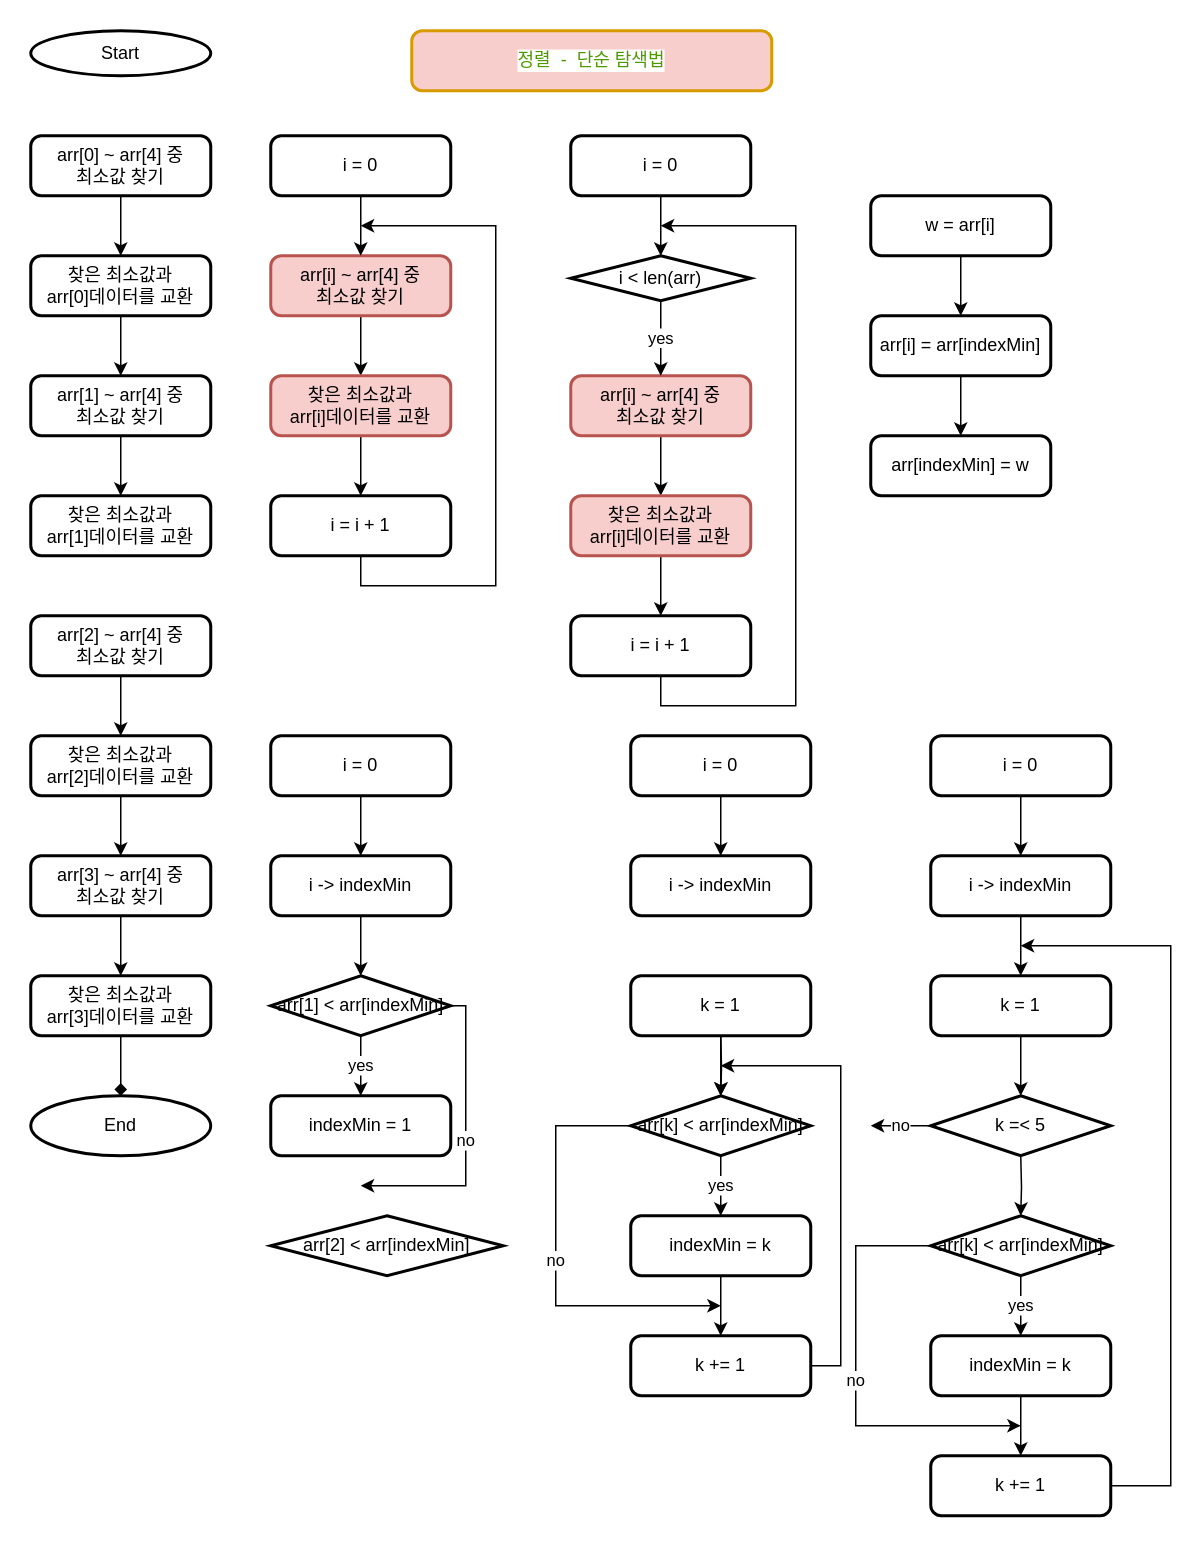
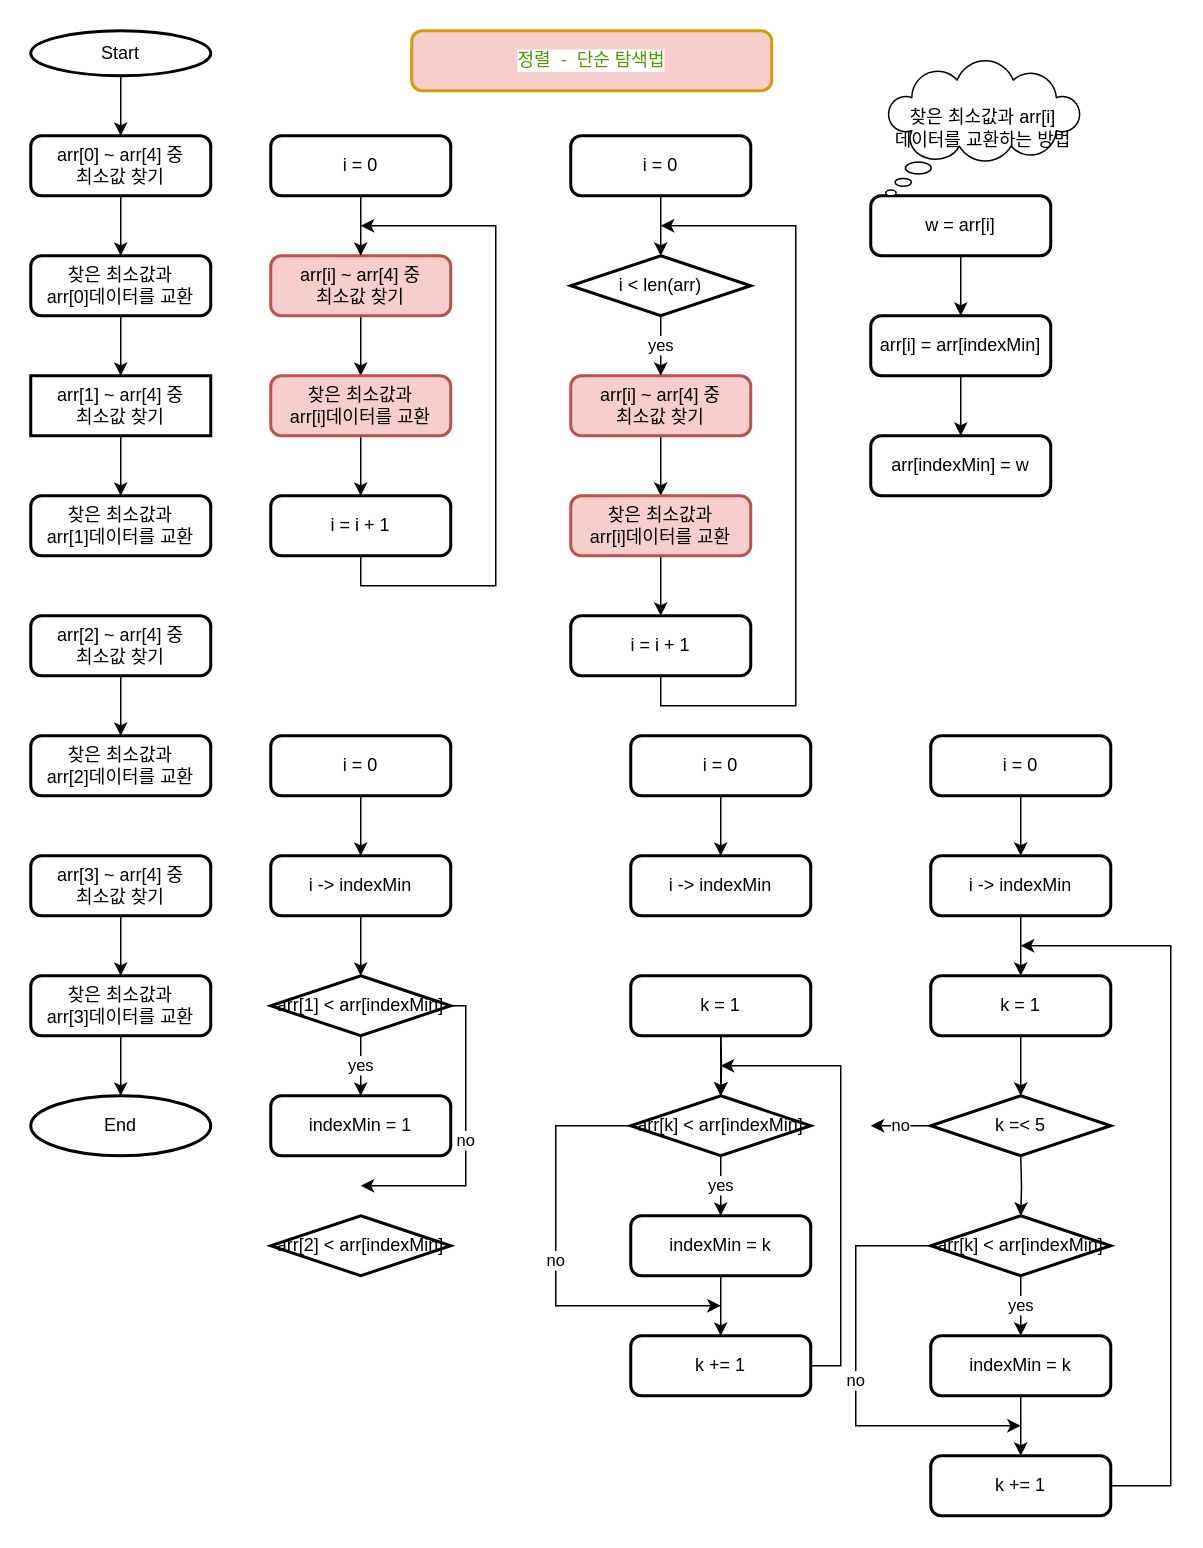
none -> (121, 101)
none -> (983, 128)
(661, 278) -> (661, 286)
(121, 406) -> (121, 406)
(121, 821) -> none
(121, 1083) -> (121, 1084)
(387, 1246) -> (361, 1246)
